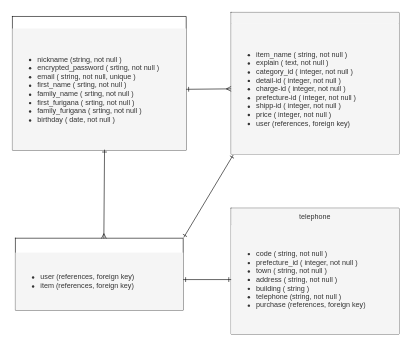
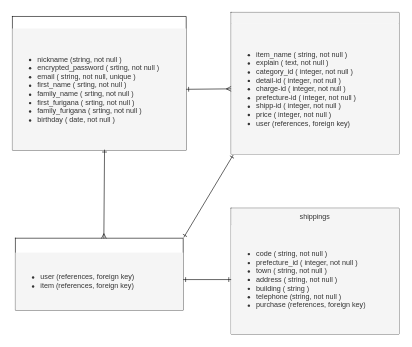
(315, 217) -> (315, 217)
